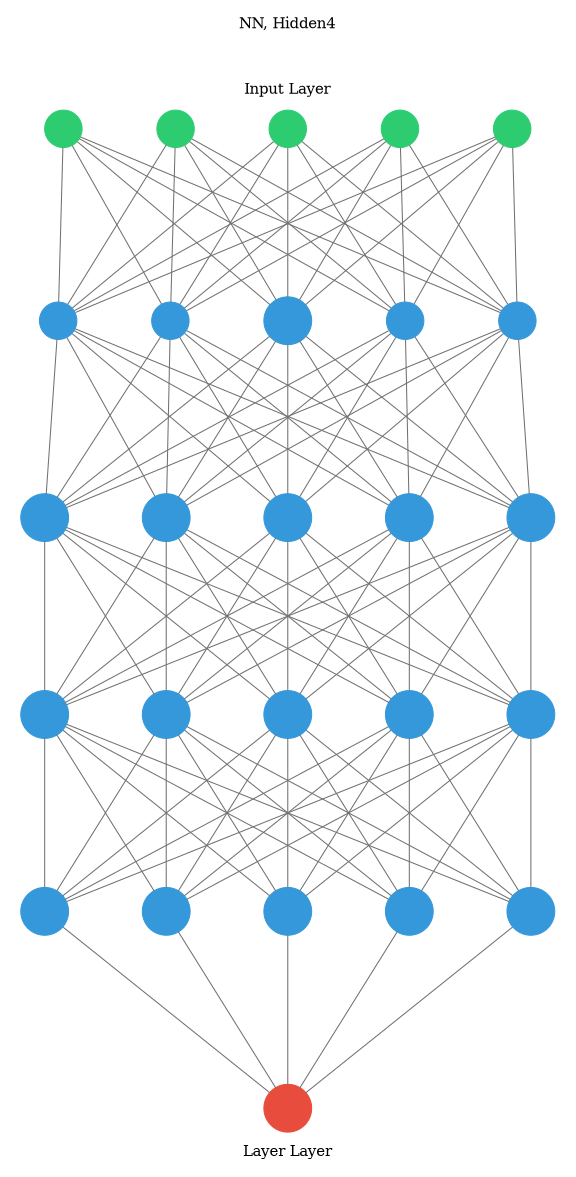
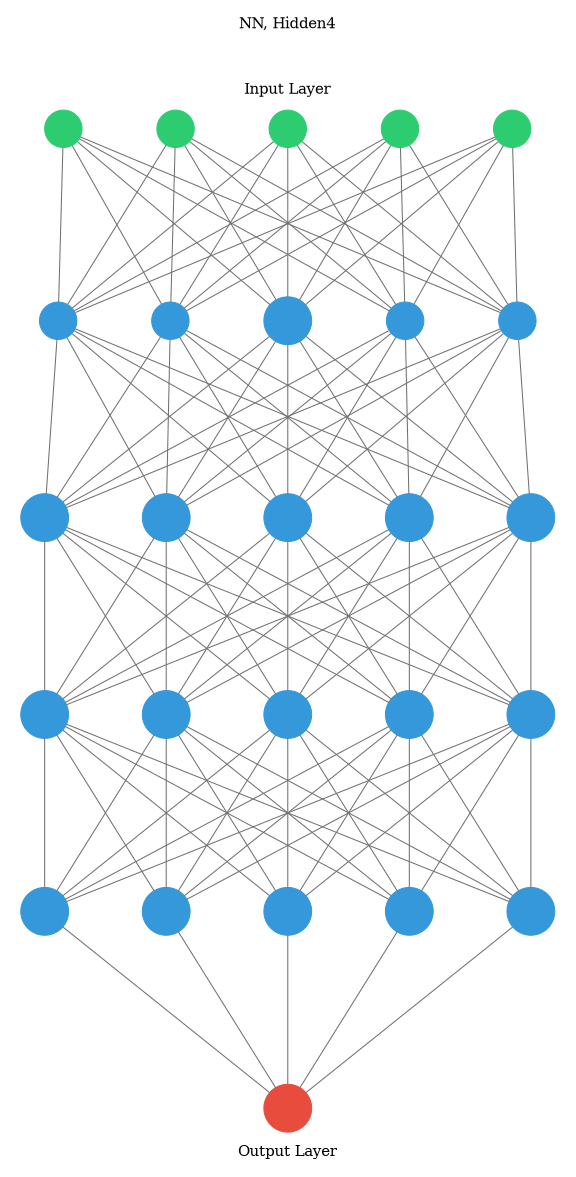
(288, 1152) -> (288, 1152)
